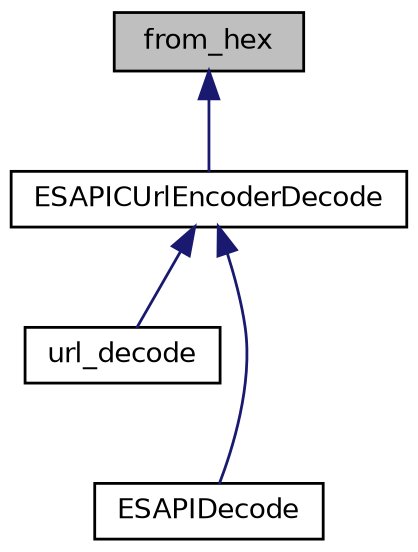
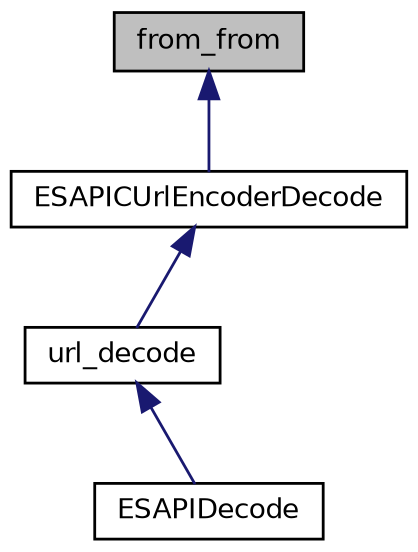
(209, 42) -> (209, 42)
(246, 369) -> (173, 446)
